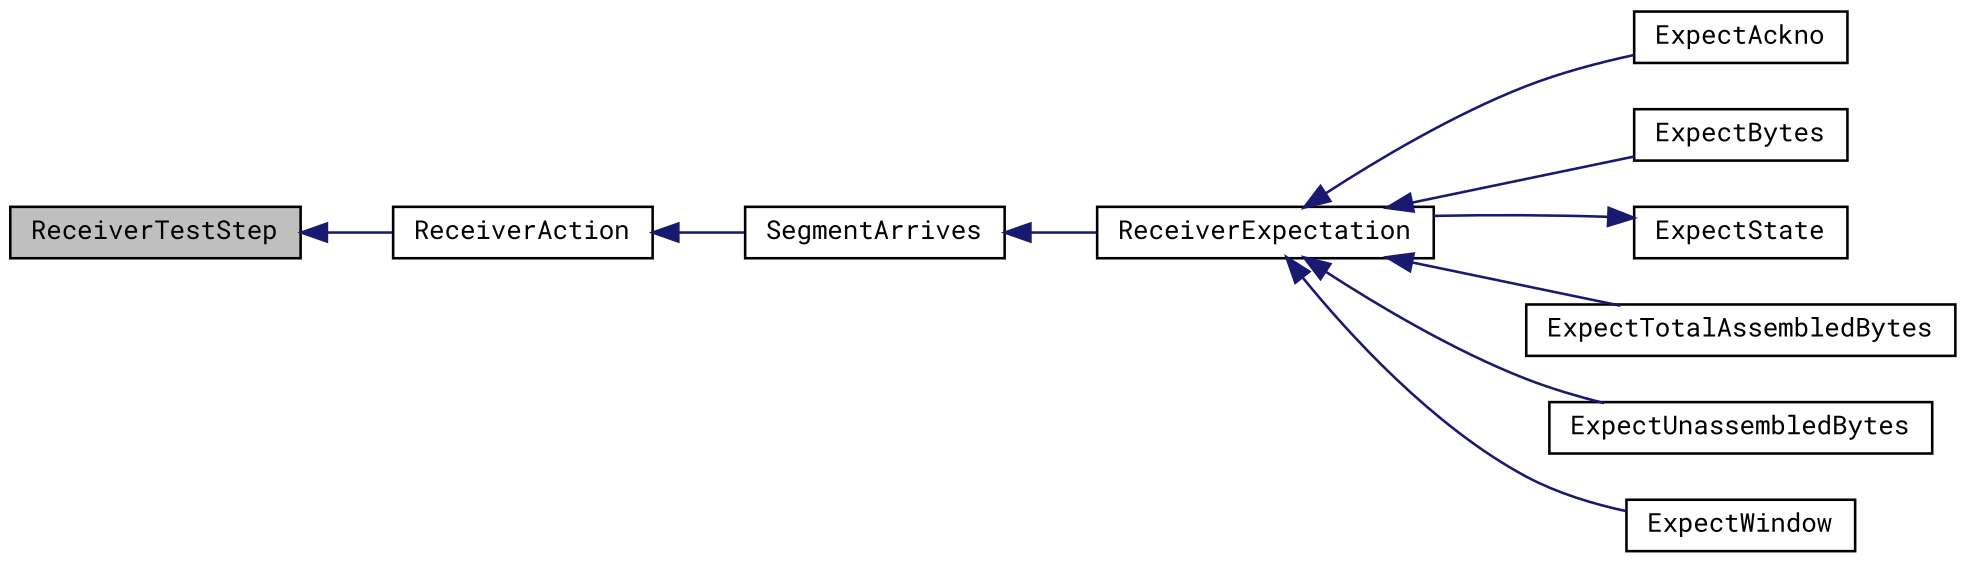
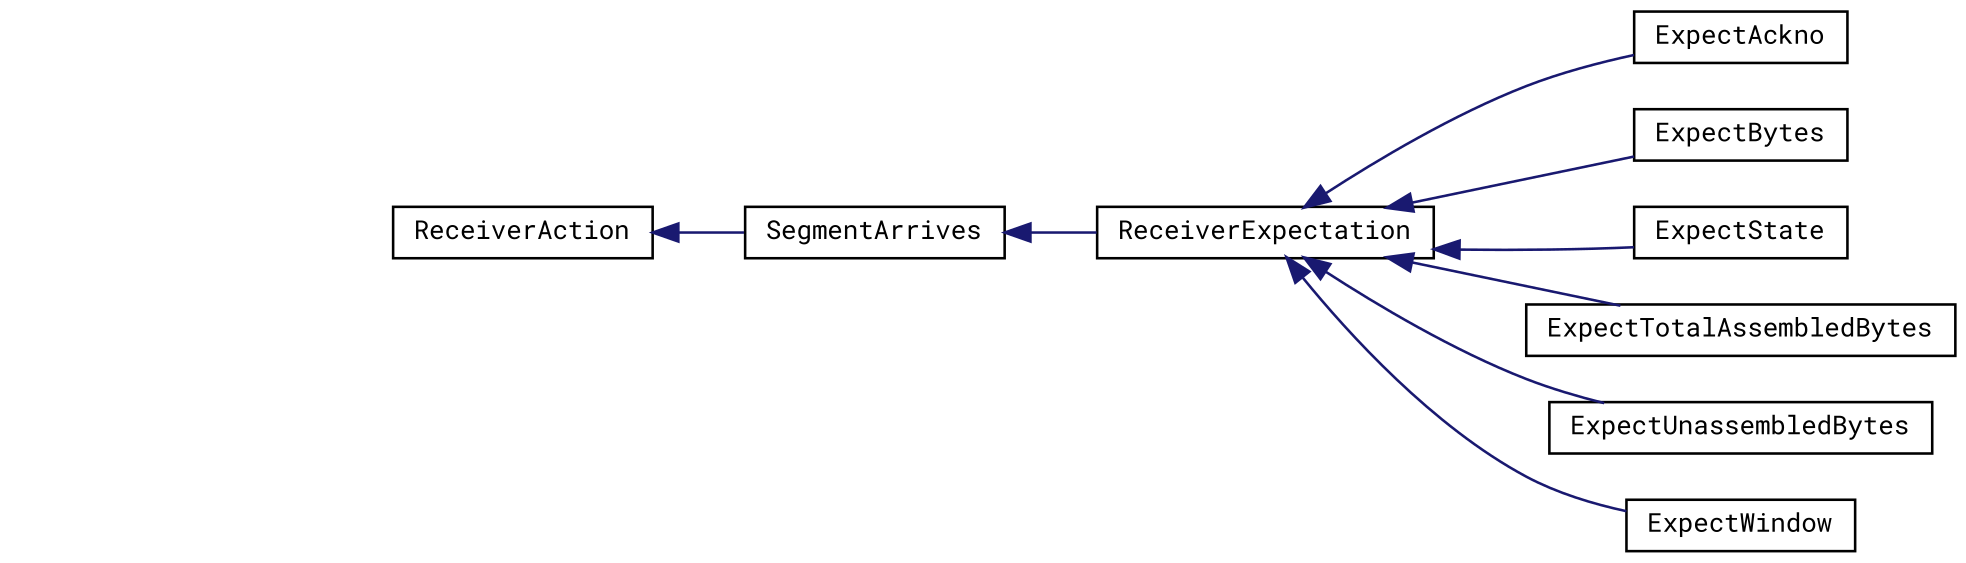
(1521, 215) -> (1547, 250)
(155, 233) -> none
